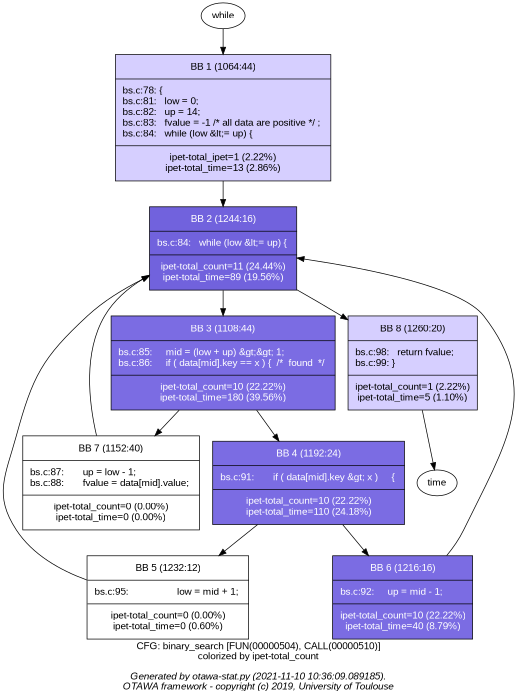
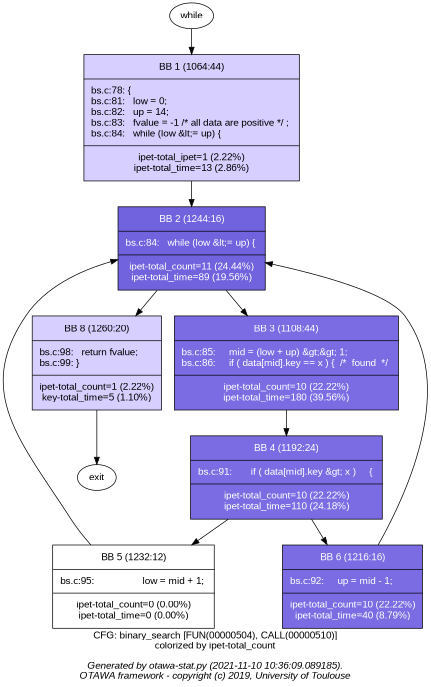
(413, 397) -> (97, 397)
(111, 483) -> none
(437, 483) -> (97, 478)
(168, 626) -> (134, 615)
